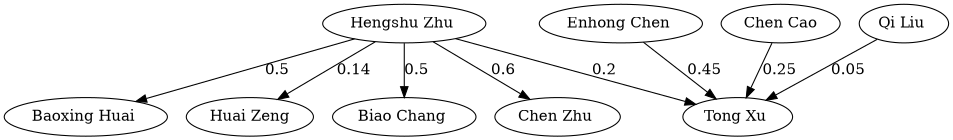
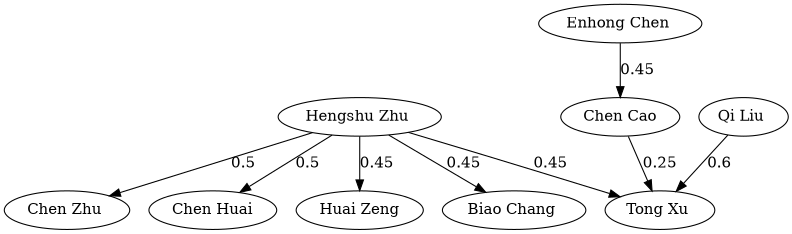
(675, 67) -> (620, 65)
(354, 70) -> (377, 164)
(417, 70) -> (464, 164)
(503, 70) -> (243, 164)
(604, 70) -> (551, 164)
(848, 70) -> (719, 164)
(86, 117) -> (213, 210)
